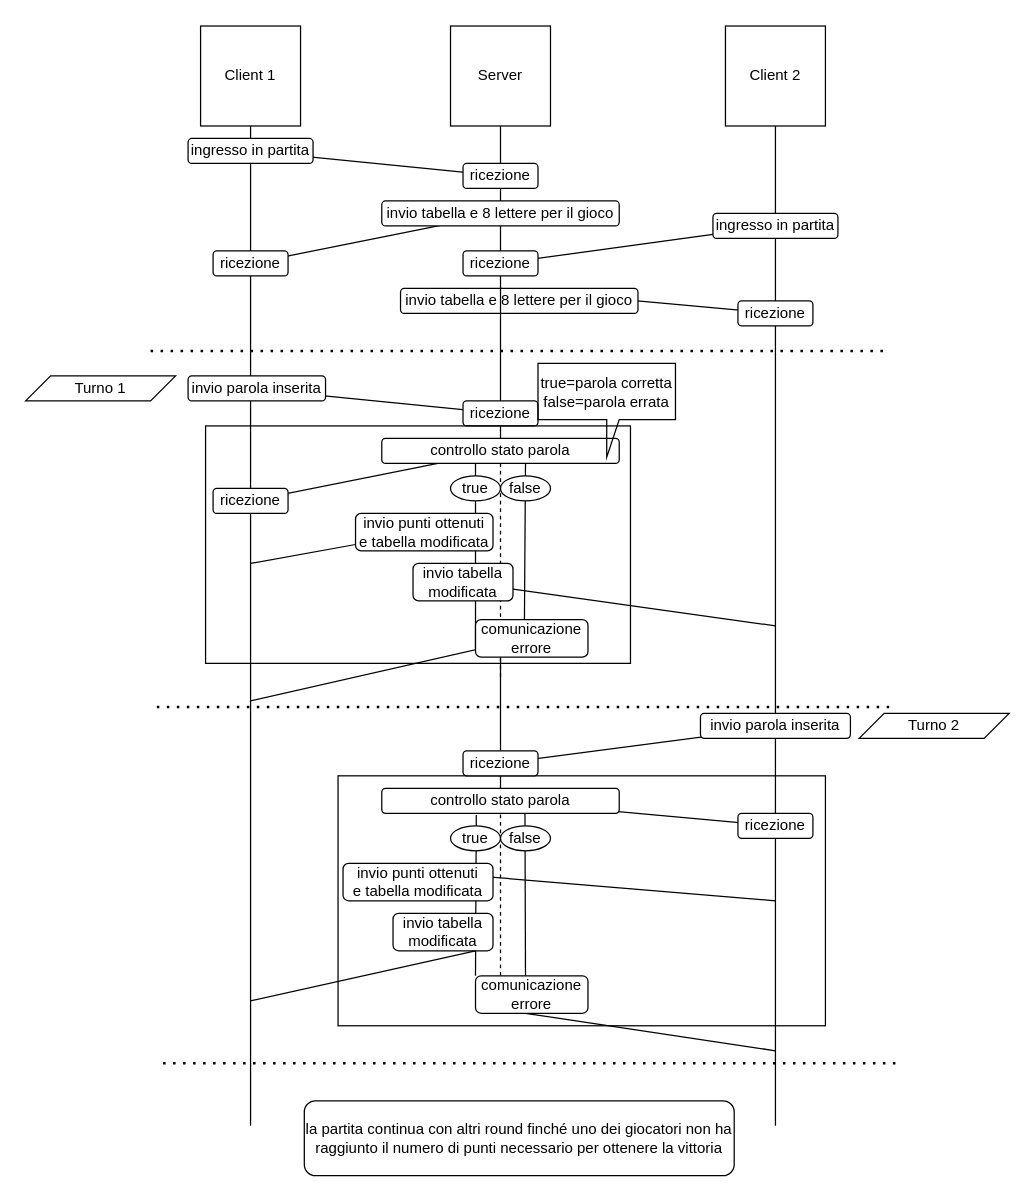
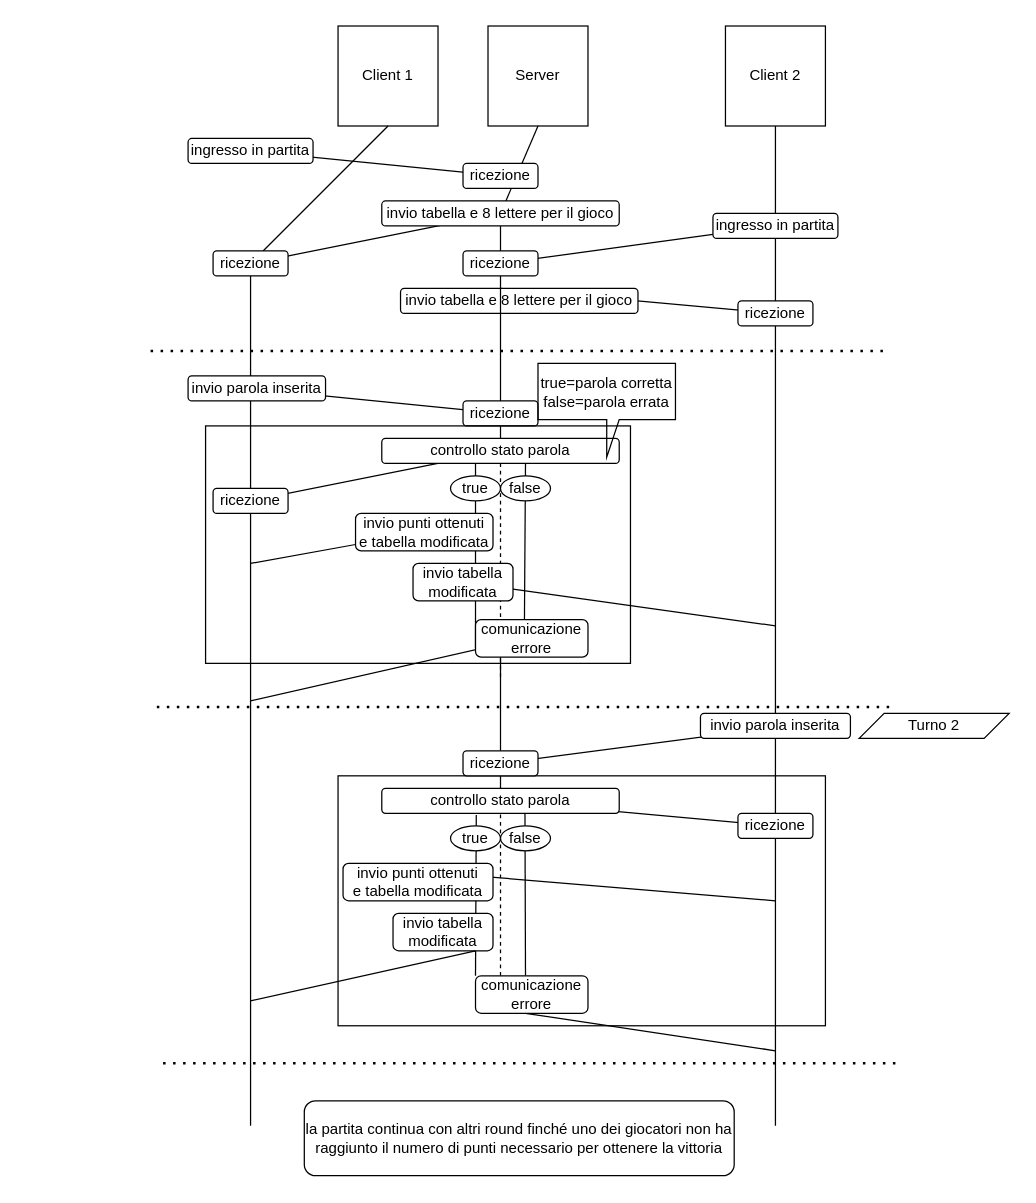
(251, 76) -> (388, 76)
(501, 76) -> (538, 76)
(101, 388) -> none
